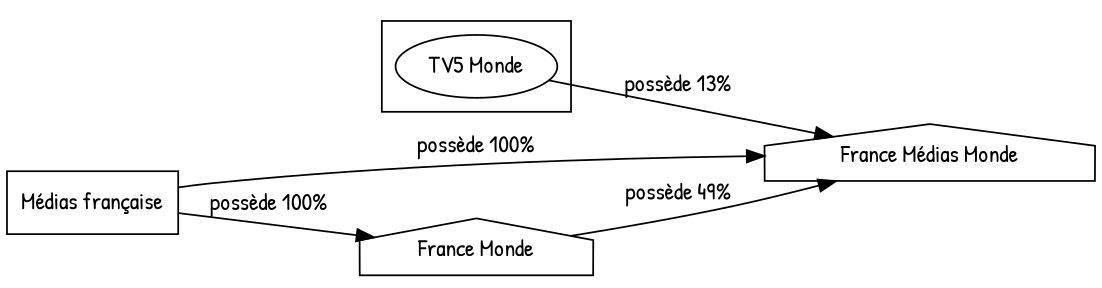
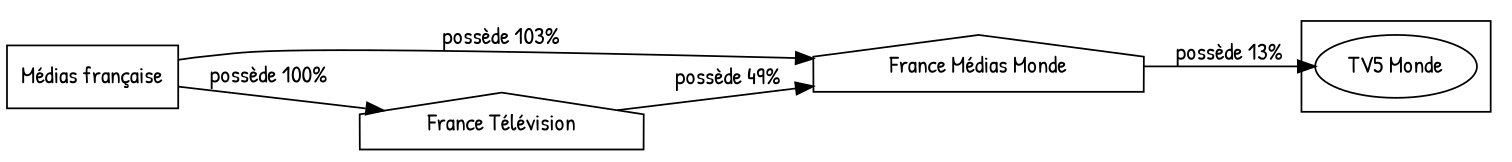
(682, 107) -> (1221, 66)
(476, 146) -> (502, 38)
(476, 250) -> (502, 124)
